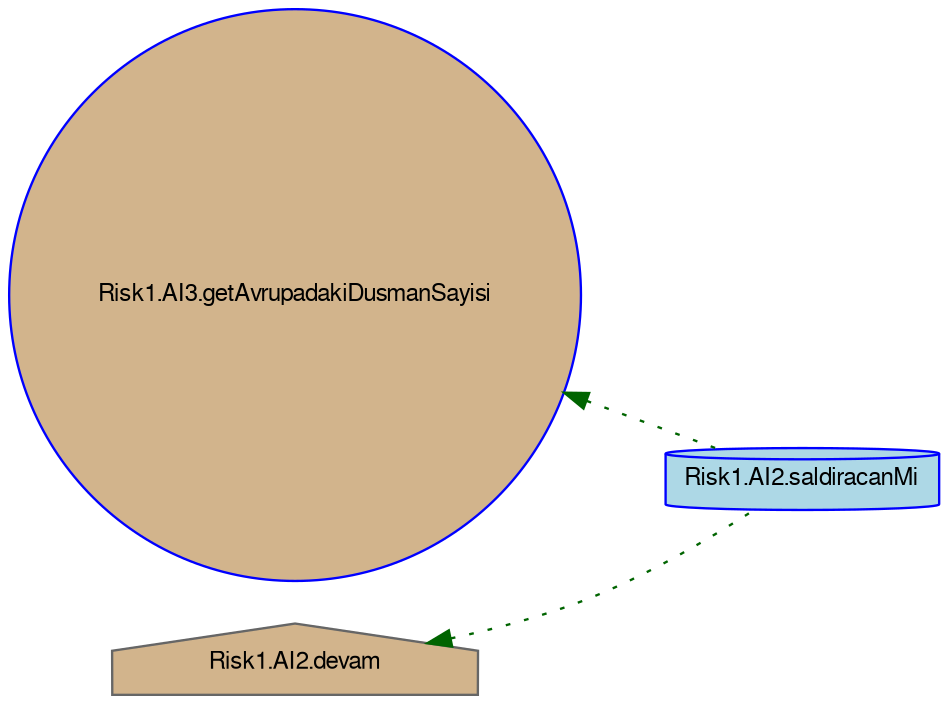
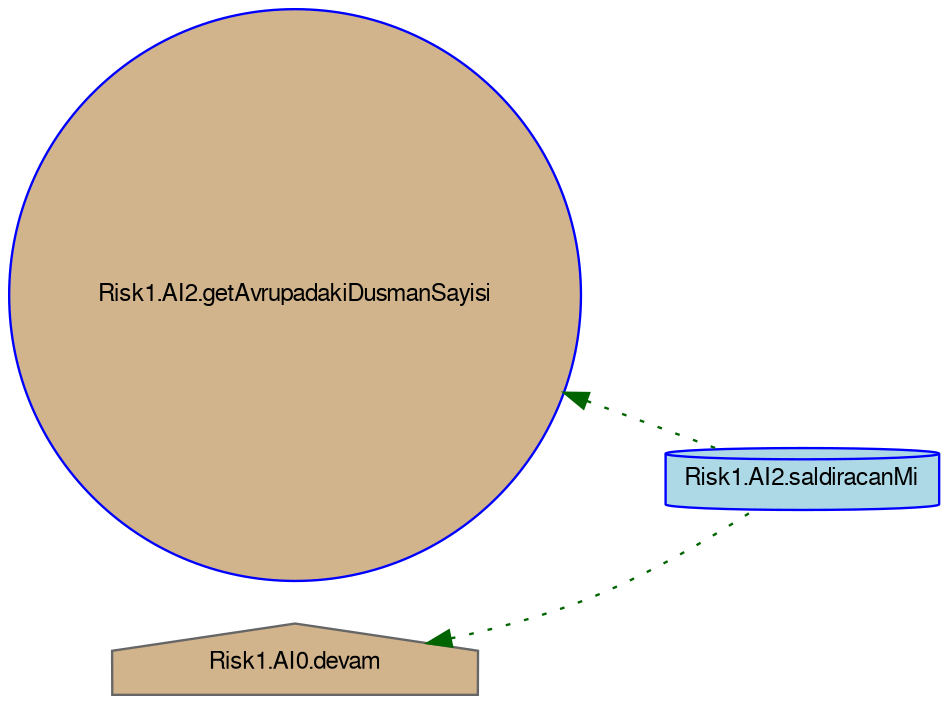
(295, 295) -> (295, 295)
(295, 663) -> (295, 663)
